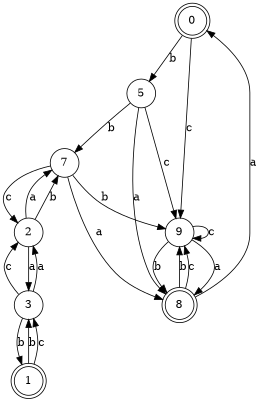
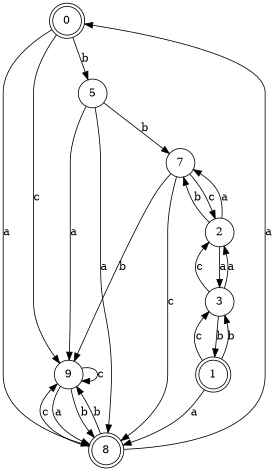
(167, 163) -> (74, 232)
(99, 232) -> (171, 302)
none -> (3, 248)
none -> (172, 423)
